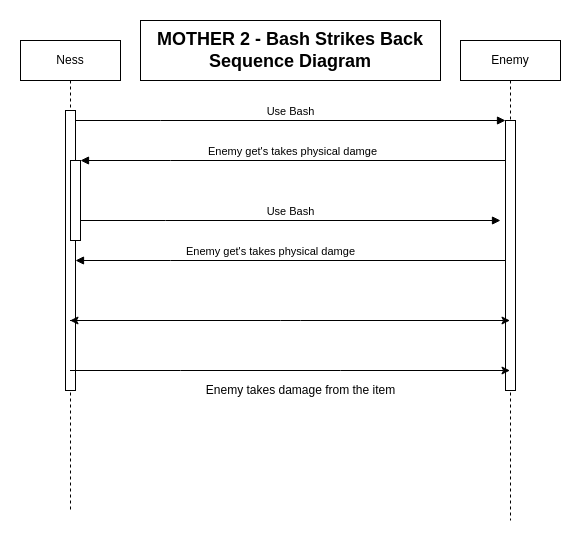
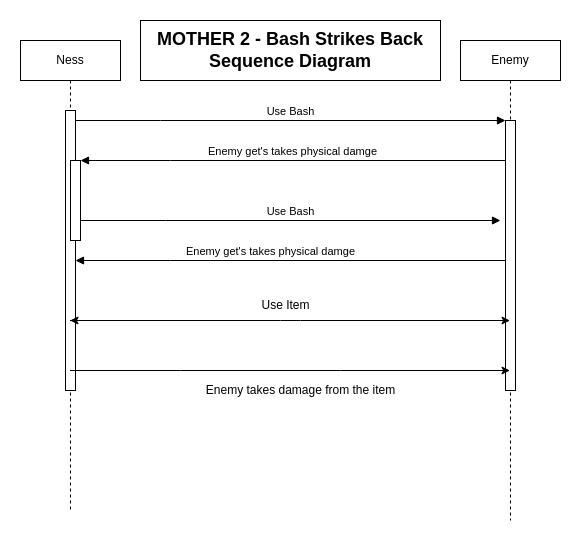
none -> (286, 306)
